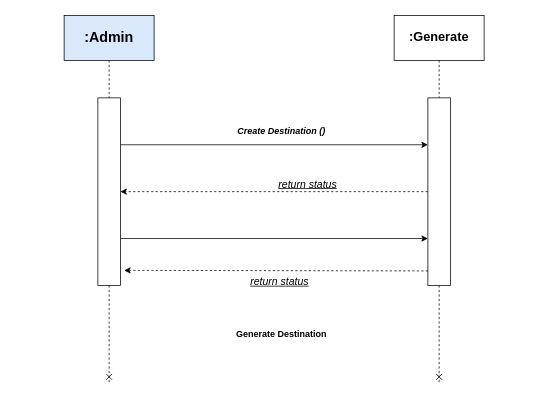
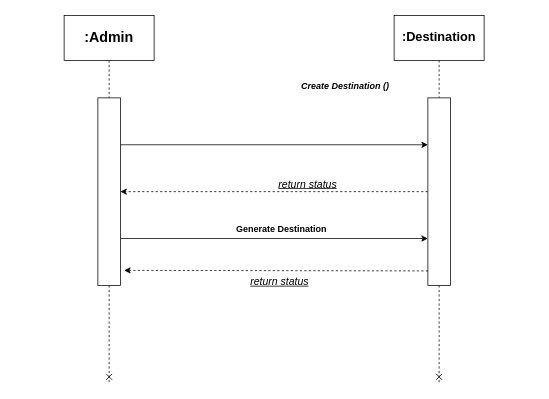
(109, 38) -> (109, 38)
(439, 38) -> (439, 38)
(282, 132) -> (345, 87)
(282, 334) -> (282, 229)
